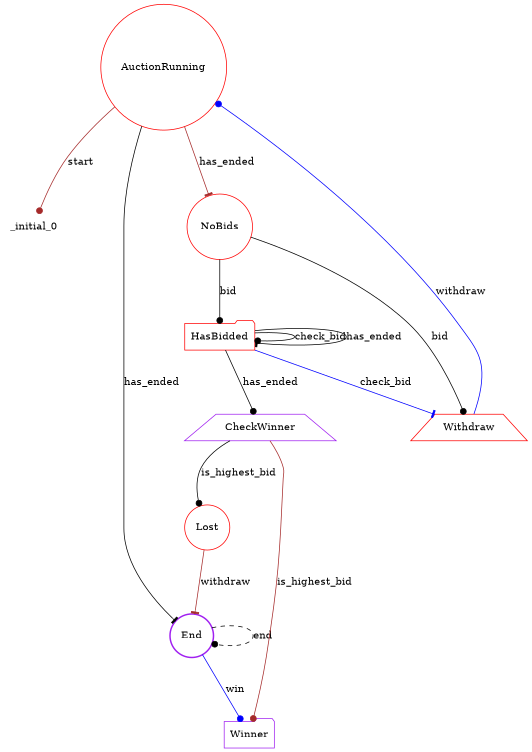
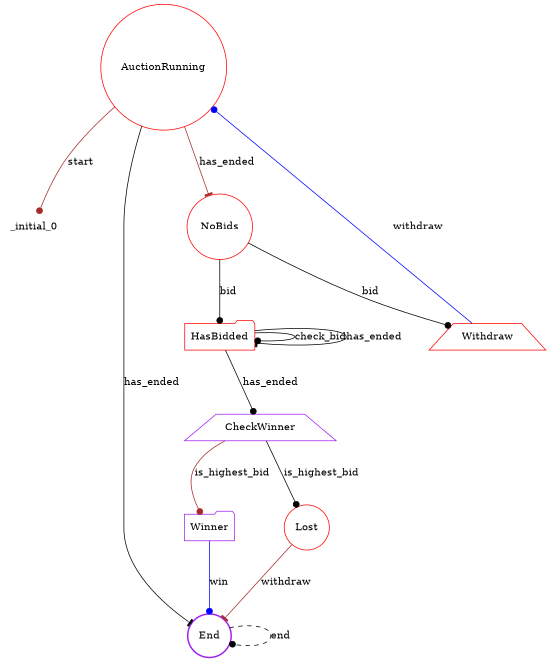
(343, 382) -> none
(221, 685) -> (209, 574)
